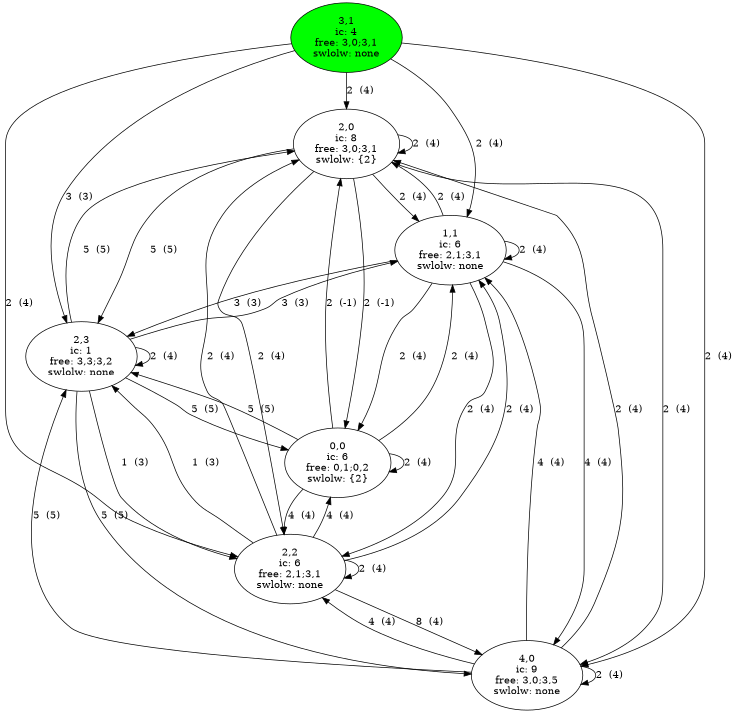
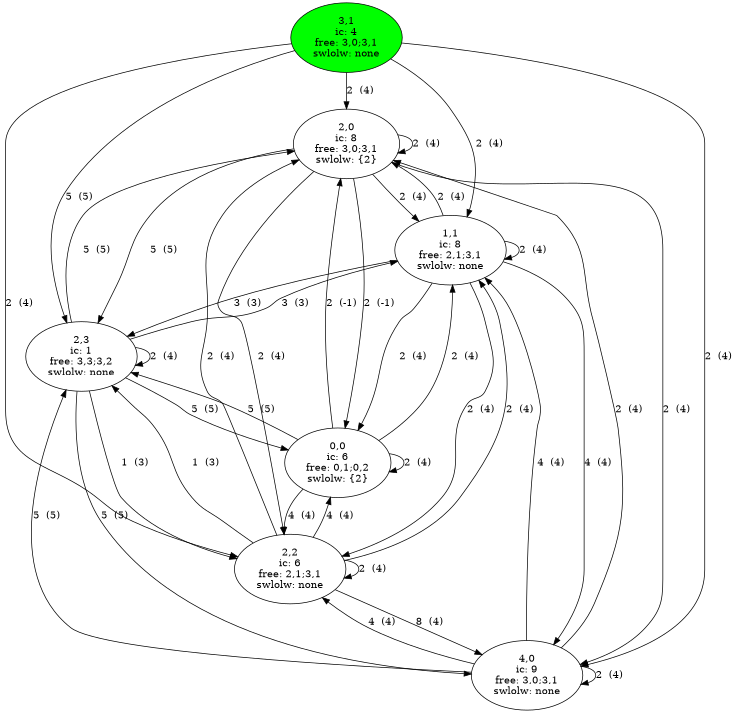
(81, 197) -> (81, 197)
(451, 250) -> (451, 250)
(527, 675) -> (527, 675)
